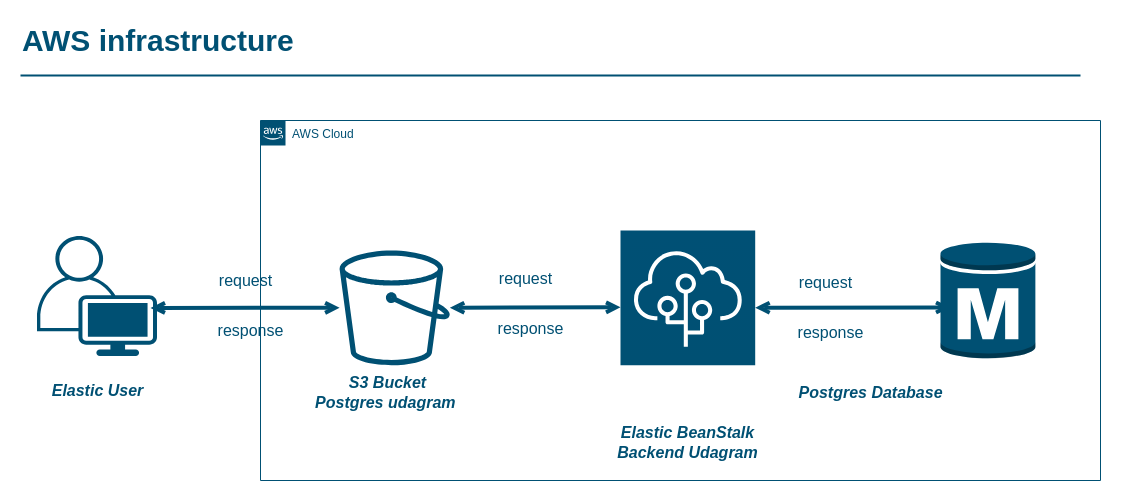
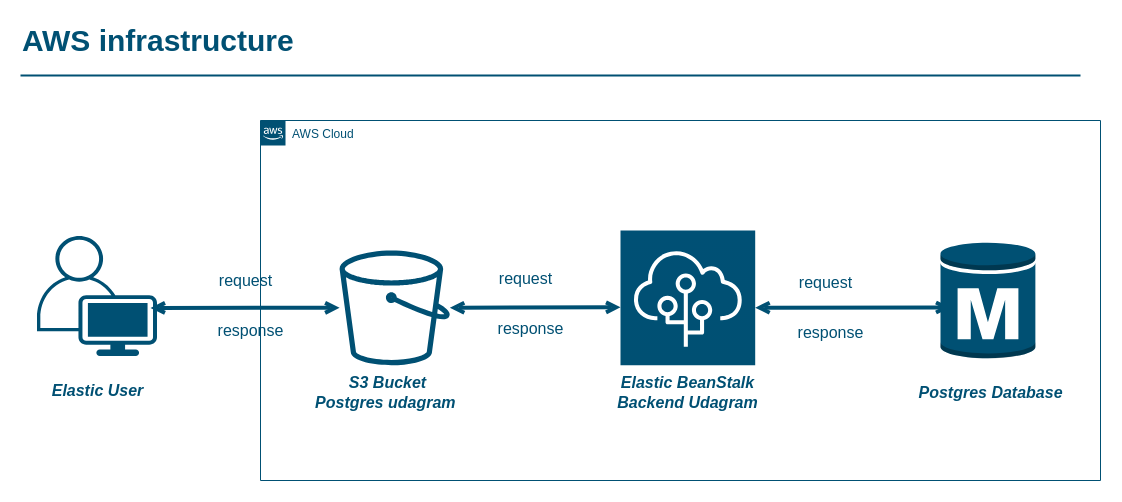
(871, 393) -> (991, 393)
(688, 443) -> (688, 393)
